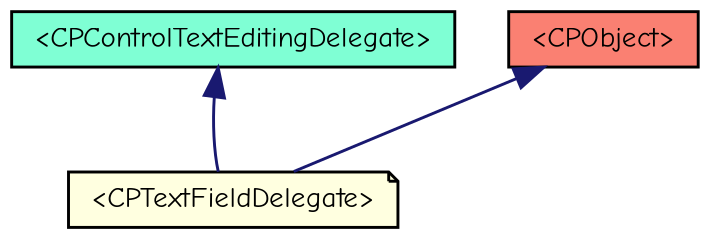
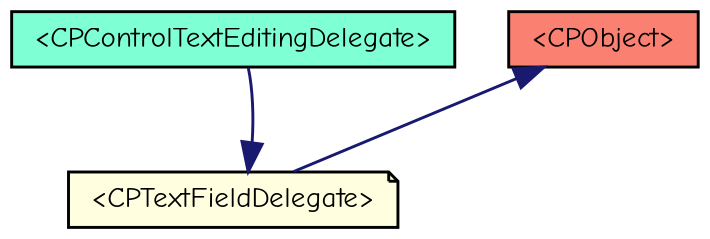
(214, 135) -> (253, 105)
